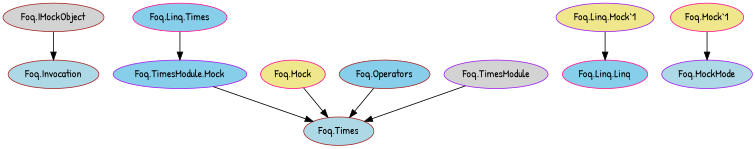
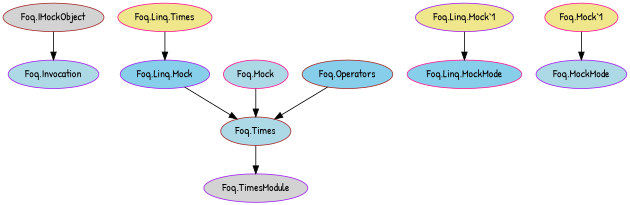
(180, 17) -> (165, 17)
(53, 74) -> (53, 74)
(180, 74) -> (165, 74)
(293, 74) -> (256, 74)
(605, 74) -> (464, 74)
(419, 102) -> (256, 156)
